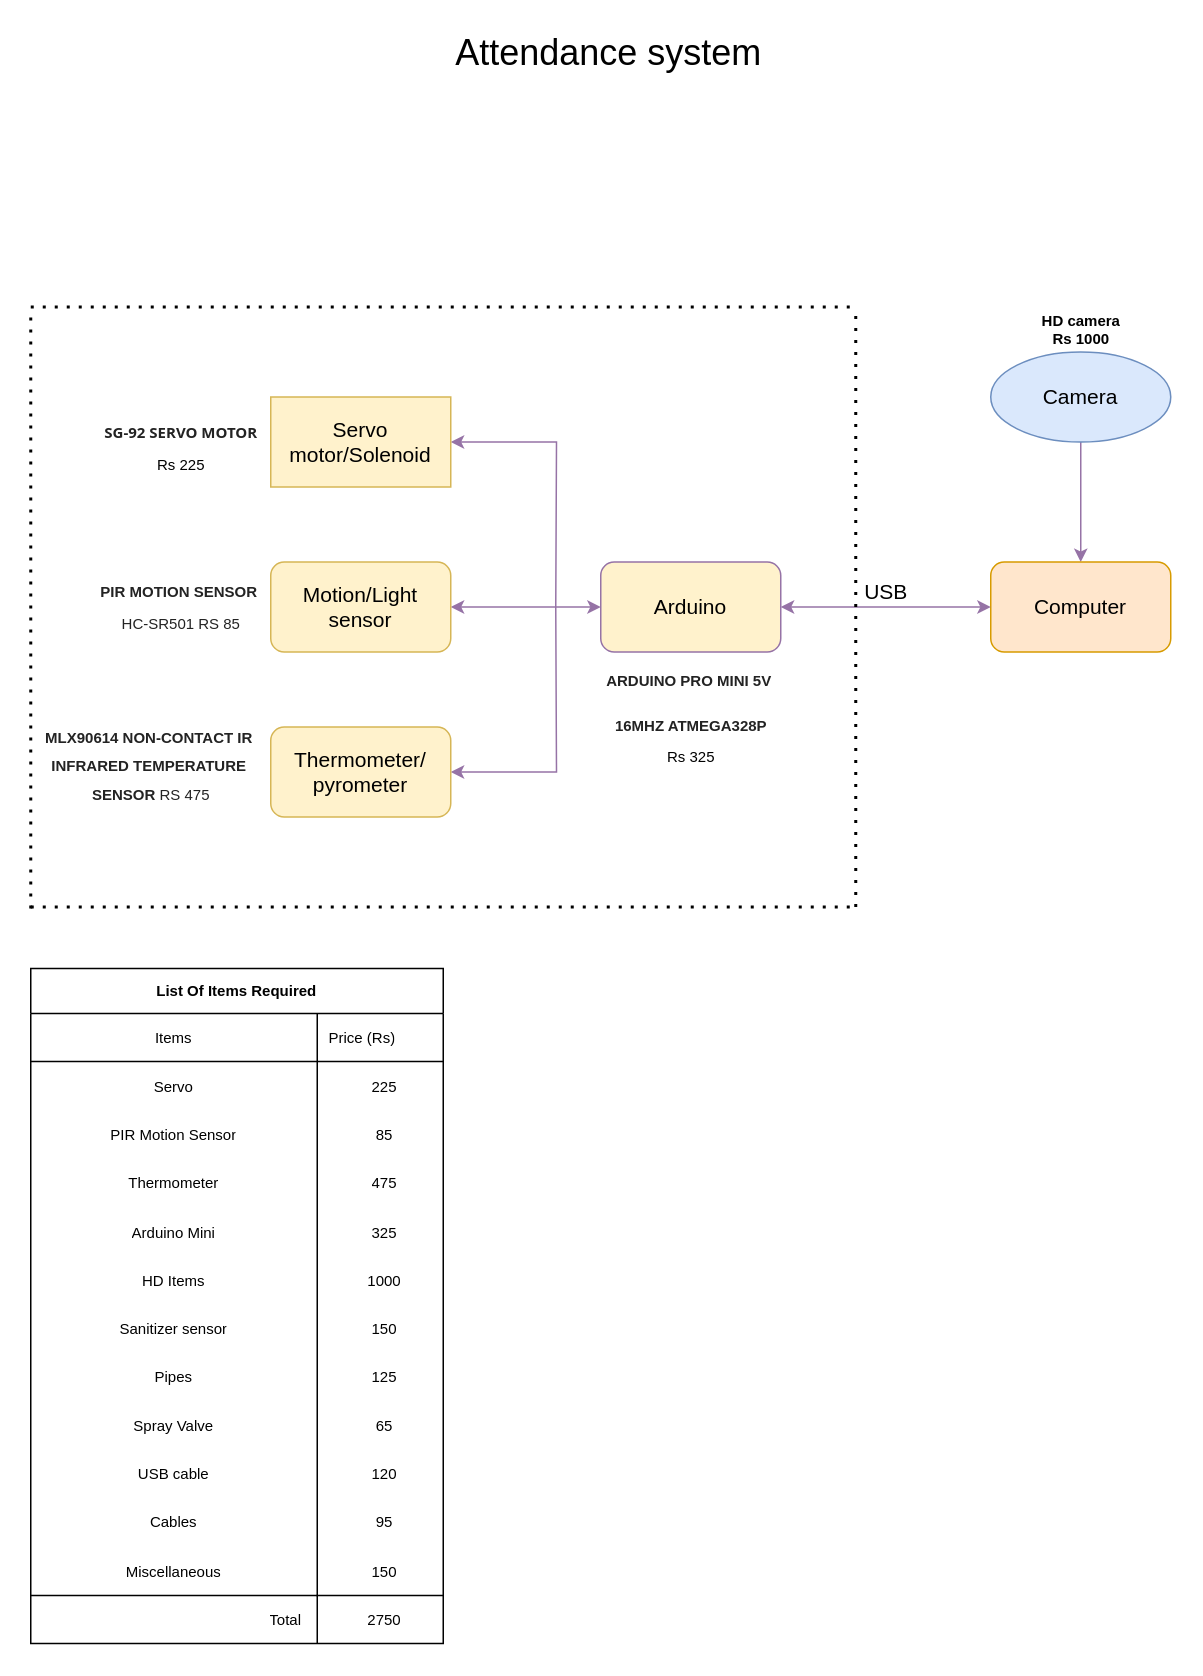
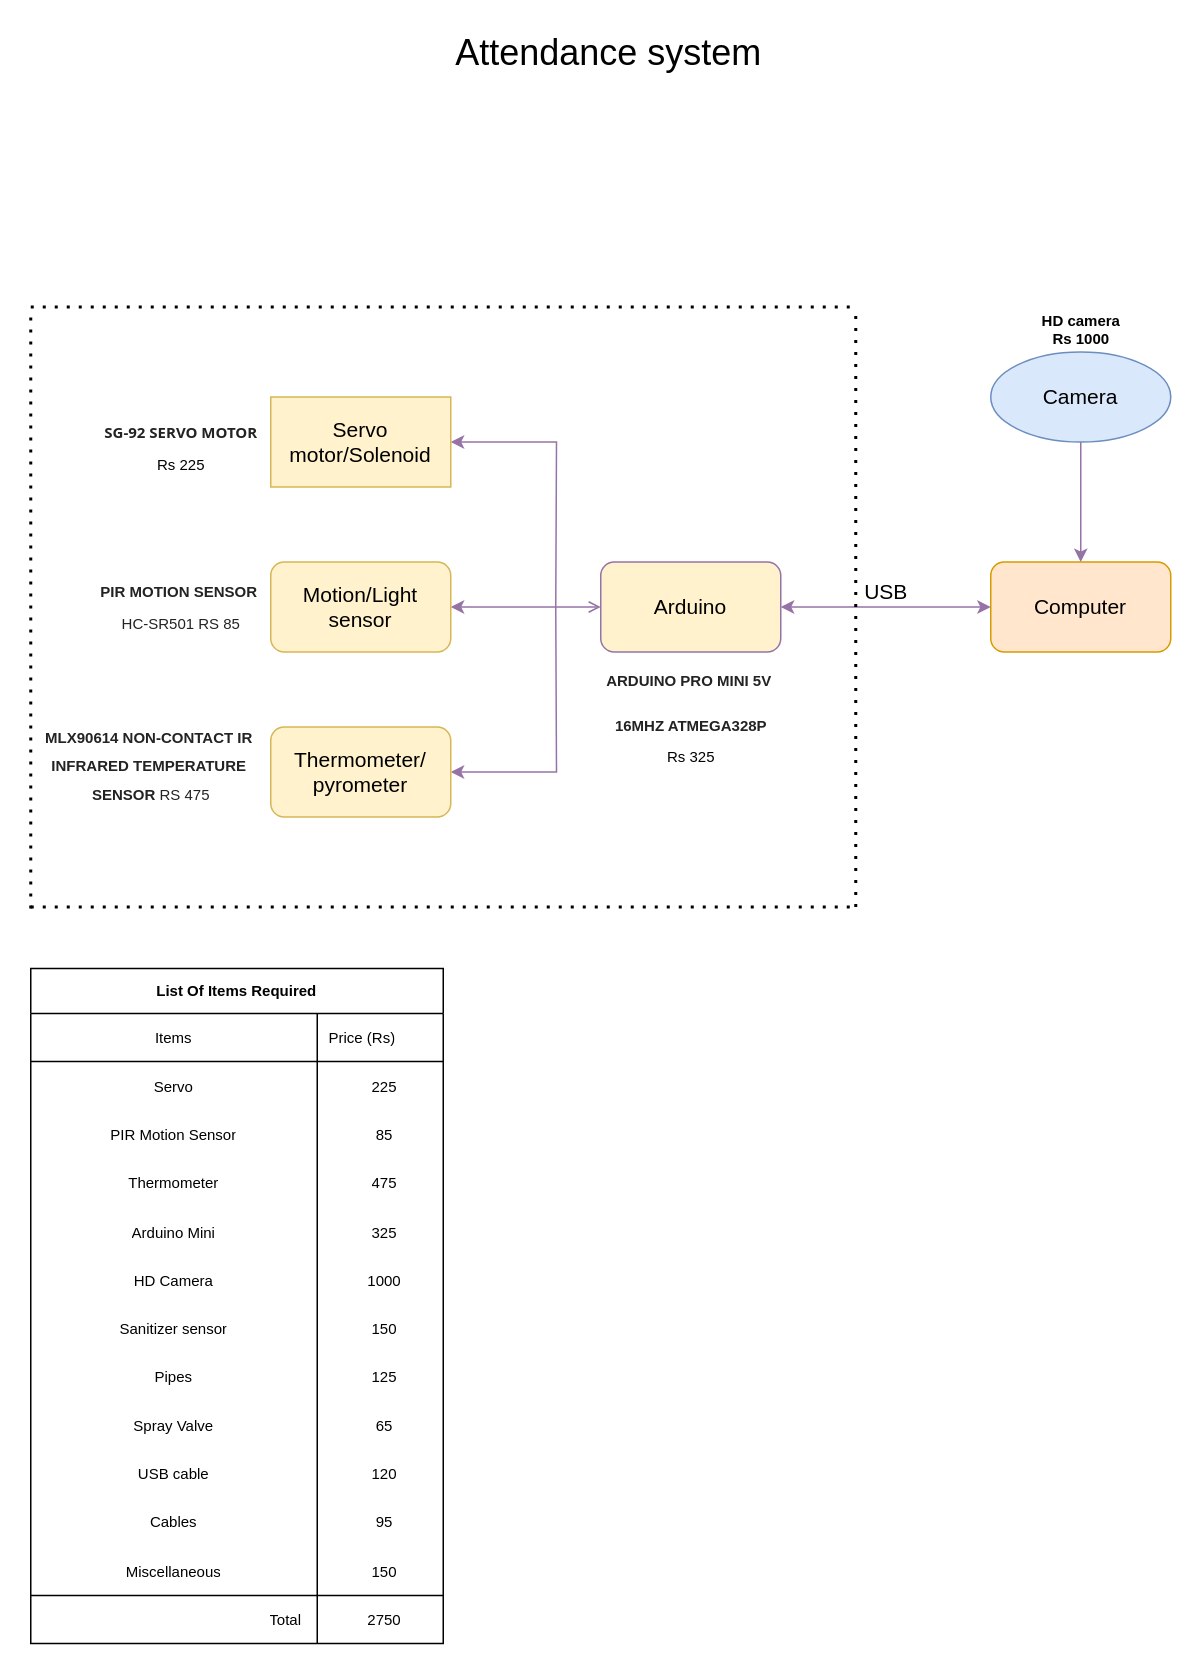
(589, 607) -> (591, 607)
(174, 1280) -> (174, 1280)
